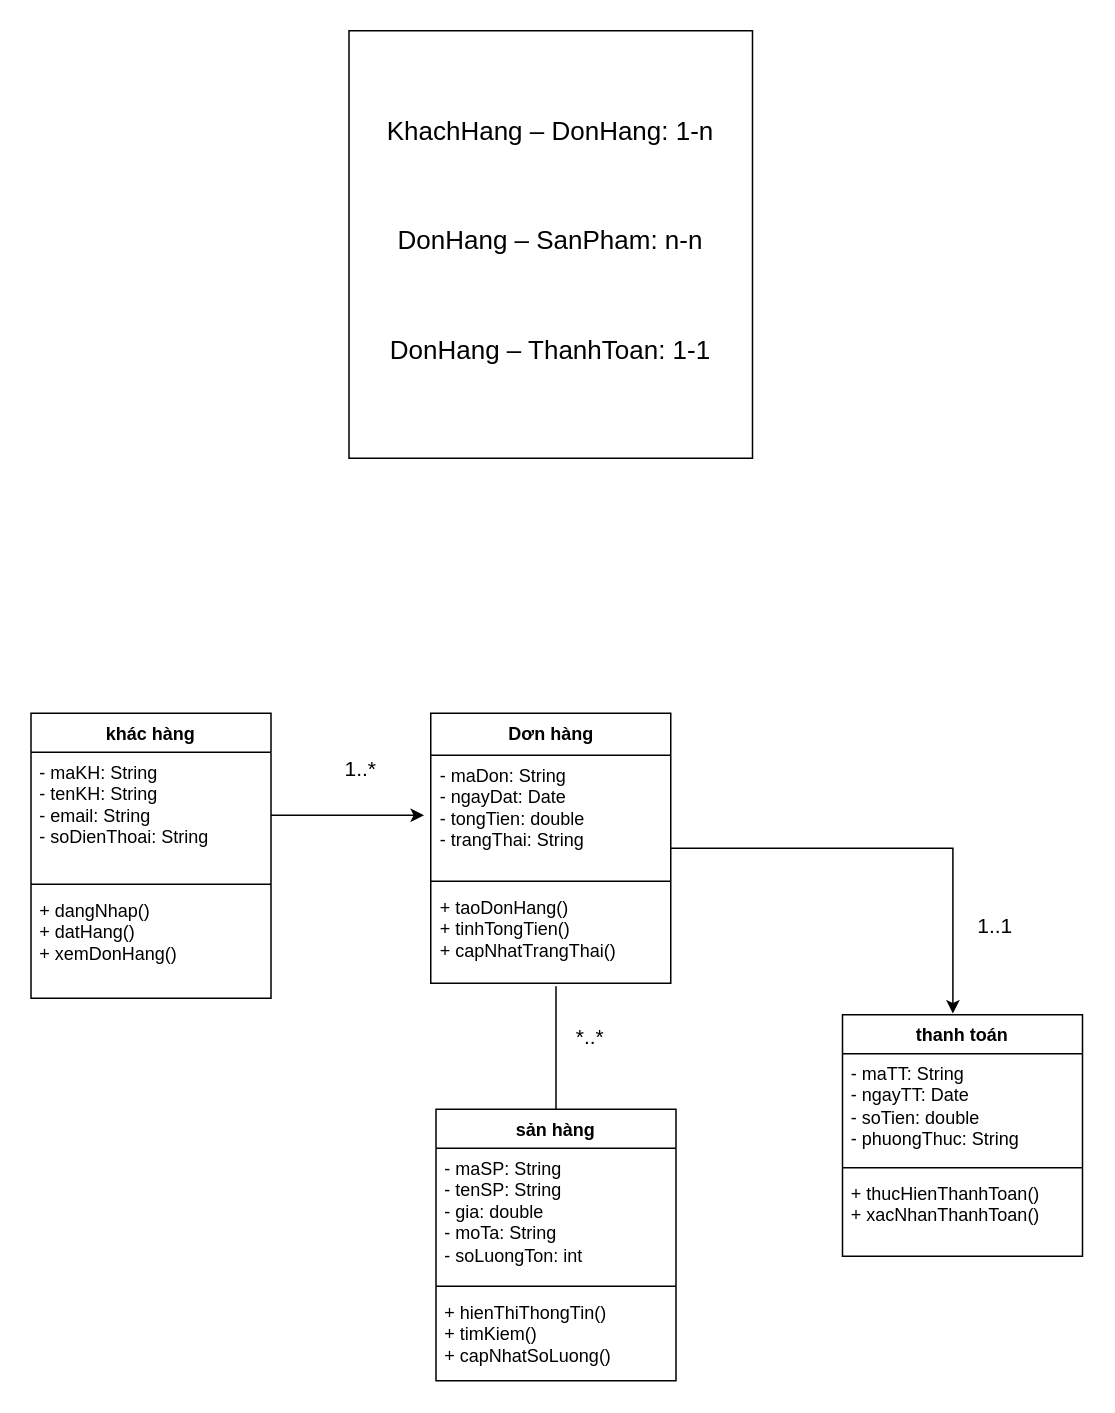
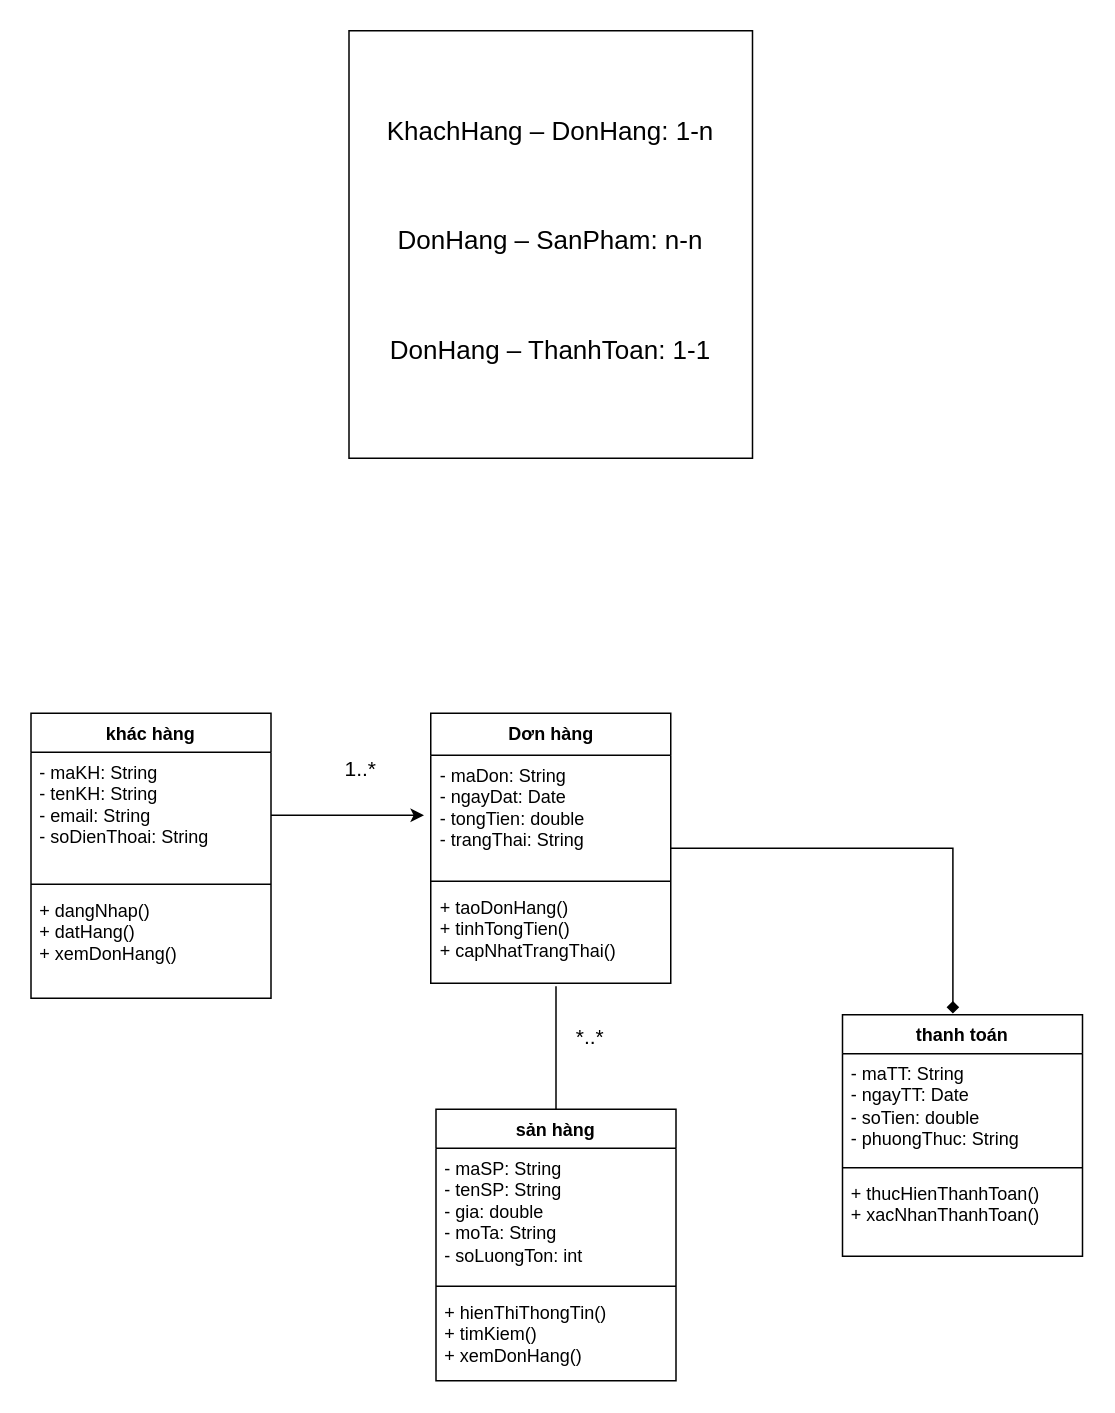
(995, 926) -> none
(953, 1002) -> (953, 1001)
(533, 1335) -> (531, 1335)
